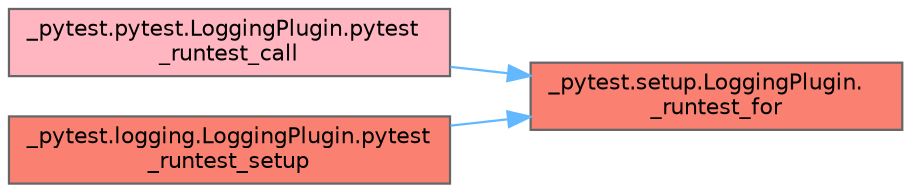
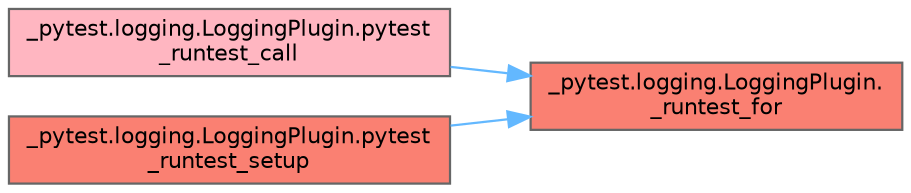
(229, 43) -> (229, 43)
(716, 96) -> (716, 96)
